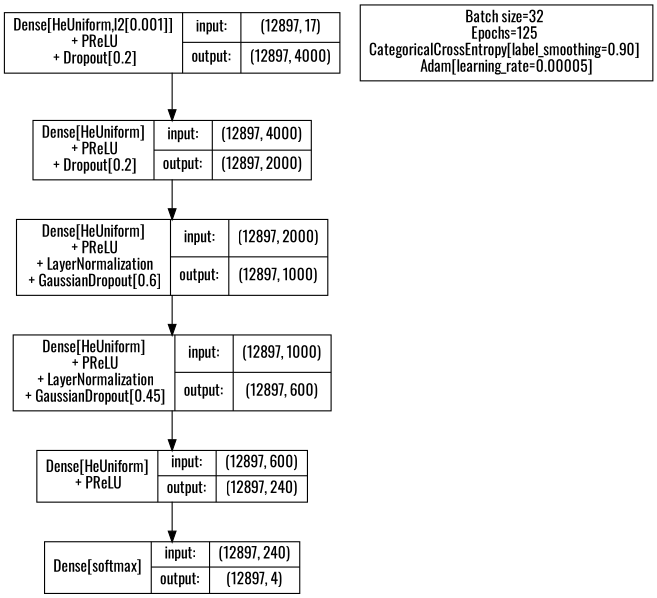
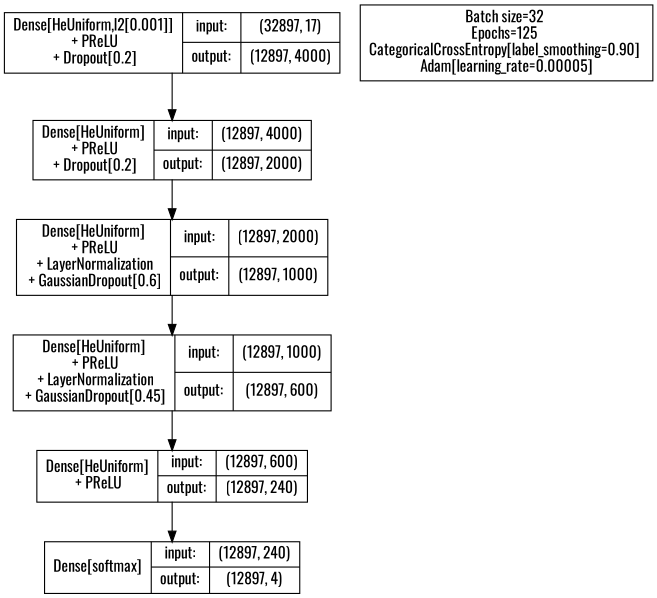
(290, 27) -> (290, 27)
